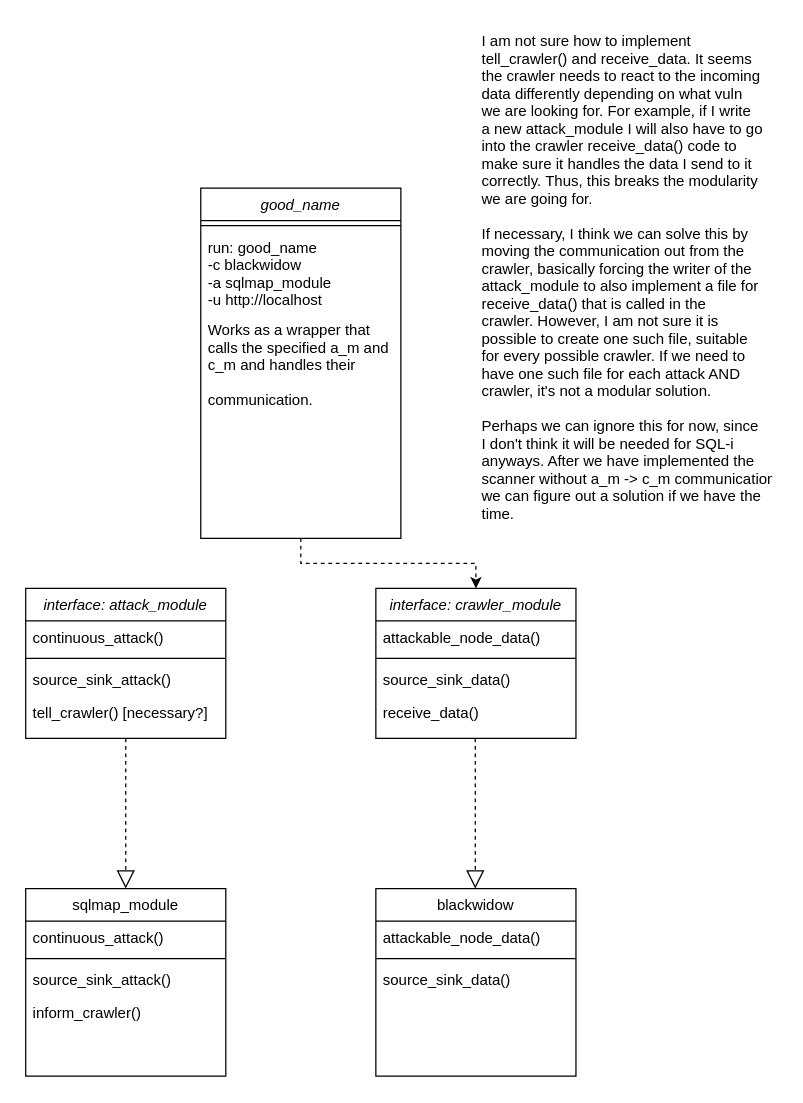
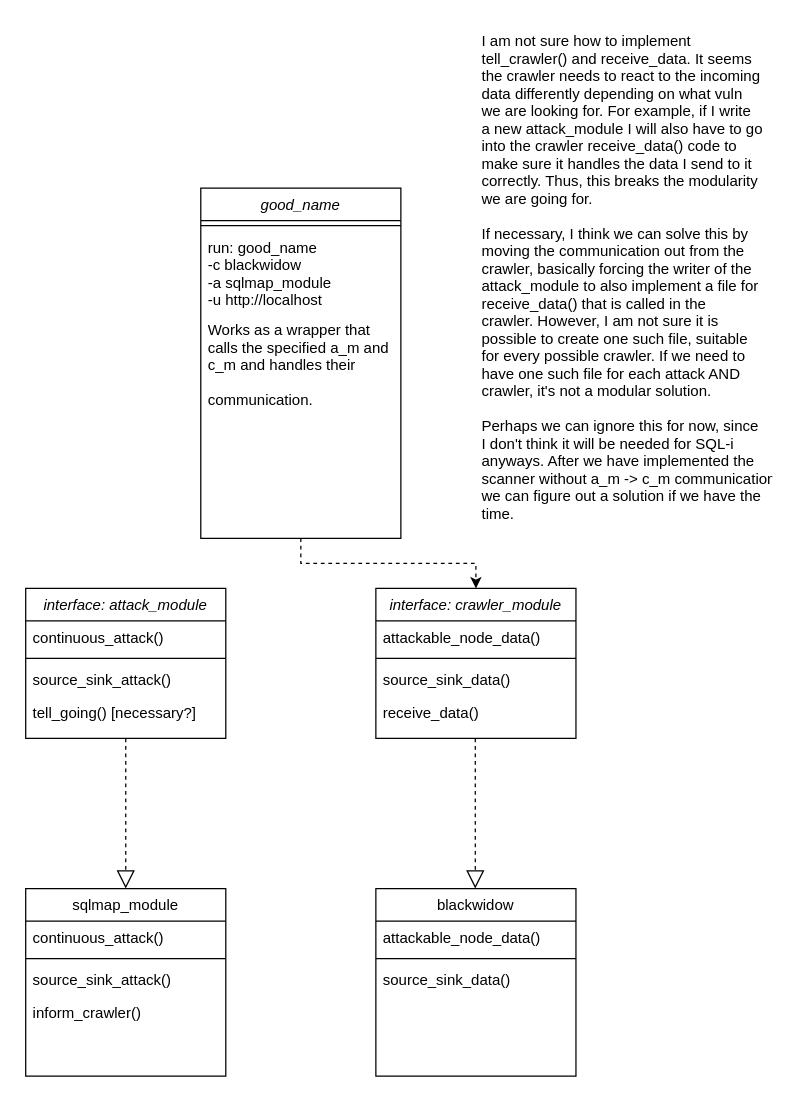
(138, 713) -> (130, 713)
